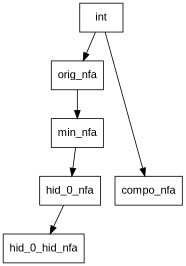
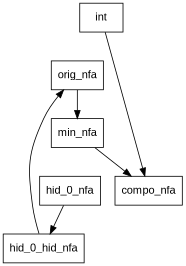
(91, 43) -> (30, 162)
(74, 158) -> (110, 159)
